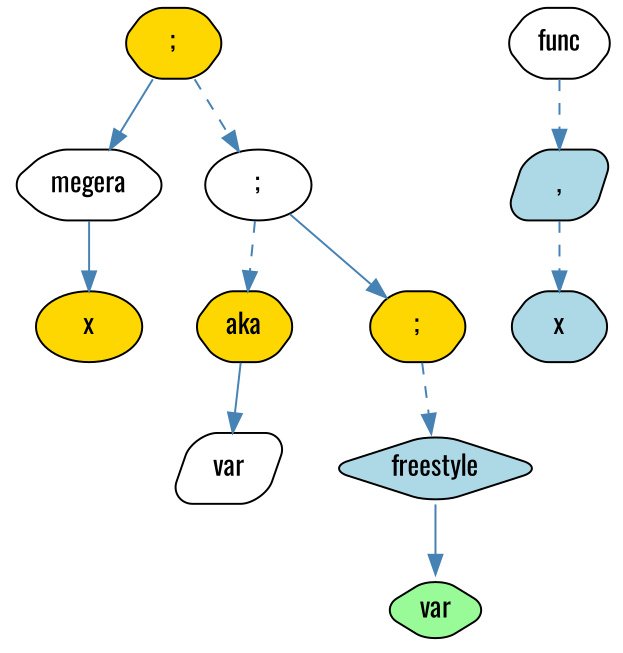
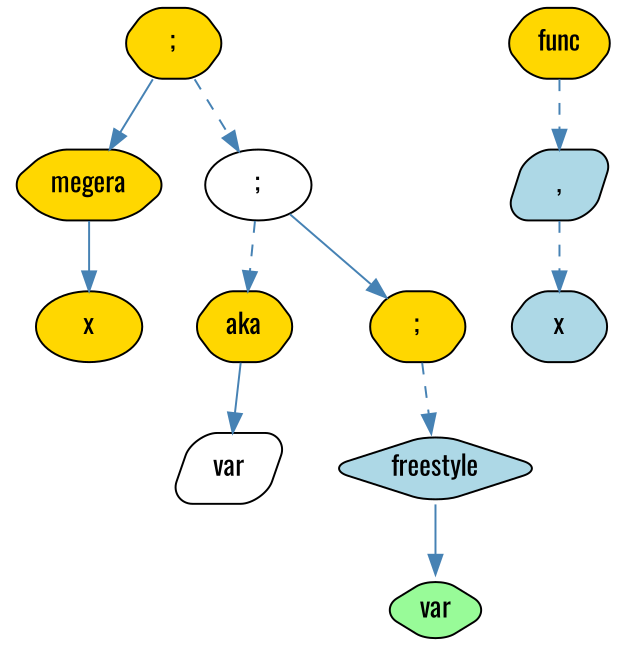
(559, 43) -> (559, 43)
(89, 185) -> (89, 185)
